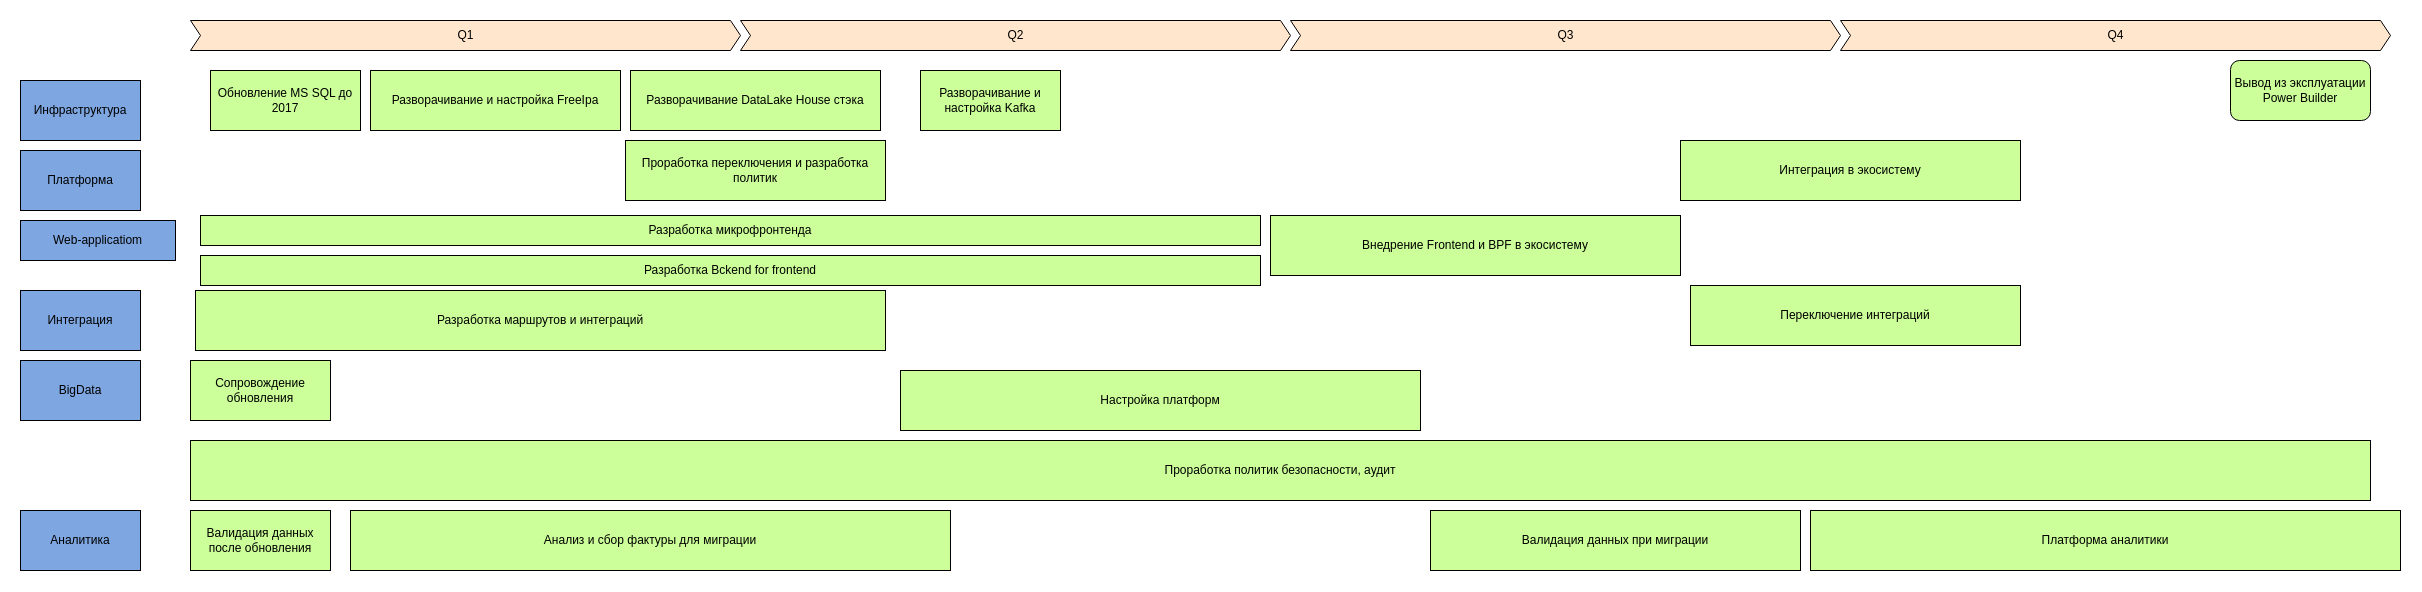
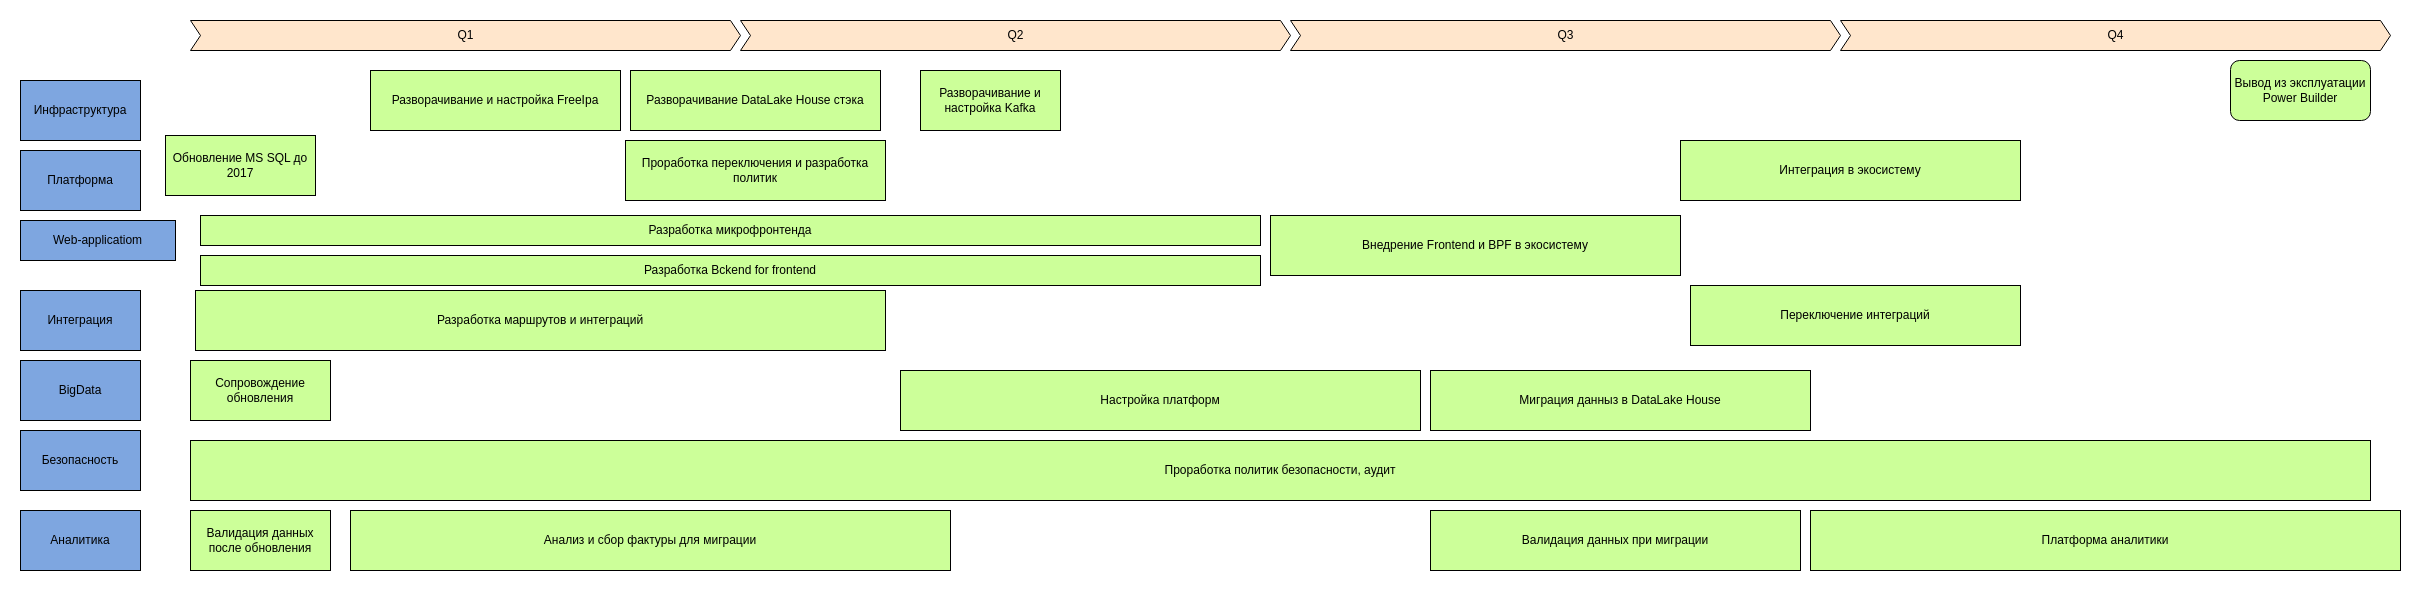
(286, 101) -> (241, 166)
none -> (1621, 401)
none -> (81, 461)
